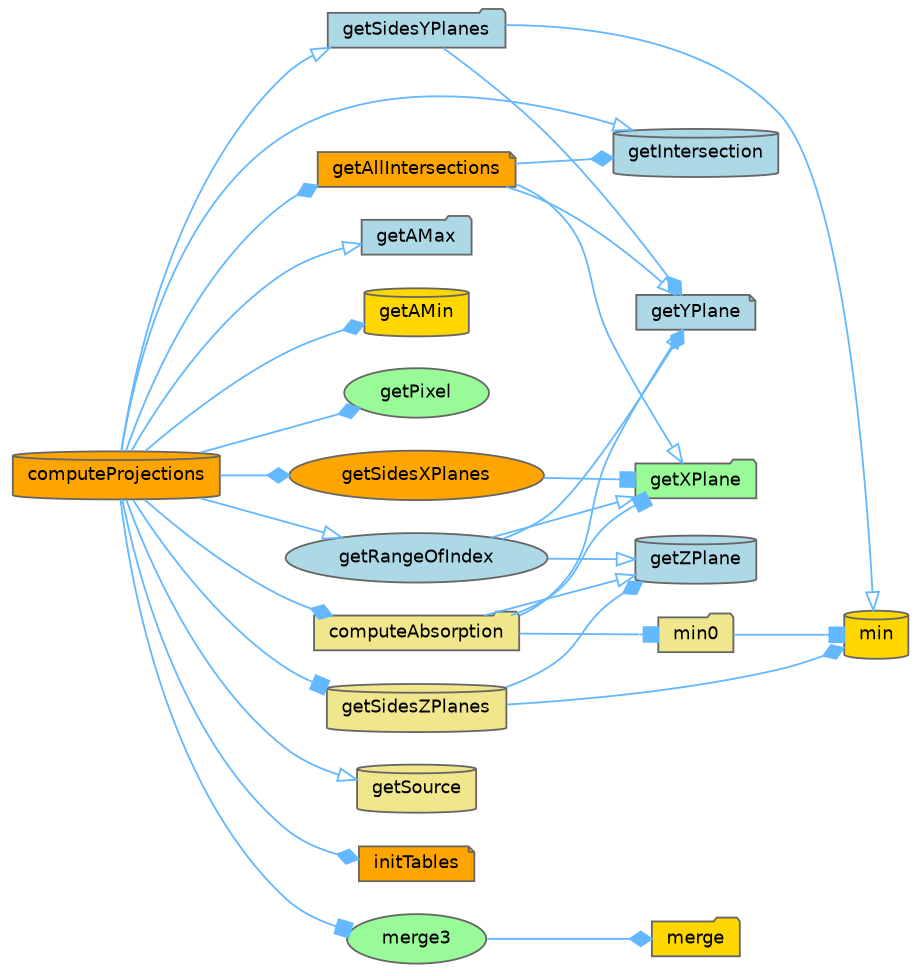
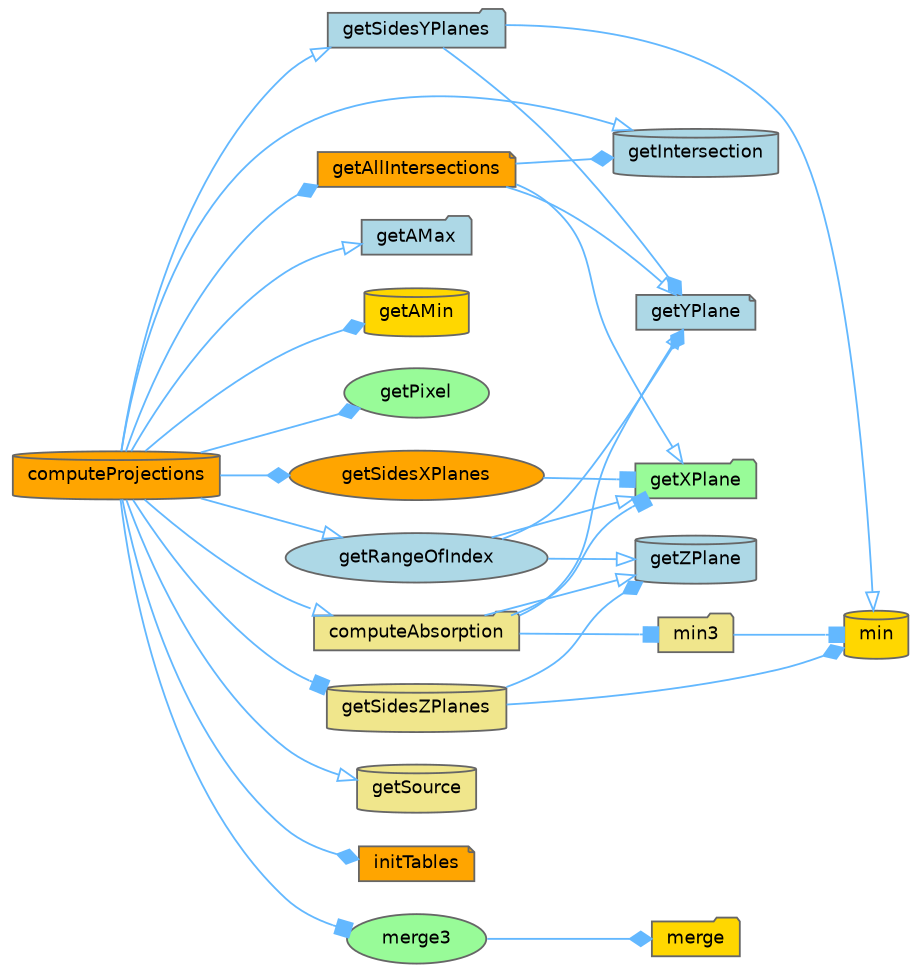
(223, 561) -> (223, 561)
(696, 635) -> (696, 635)
